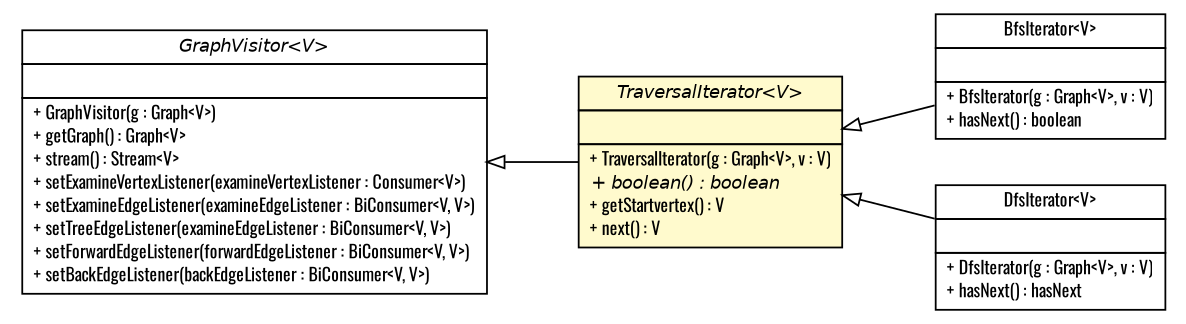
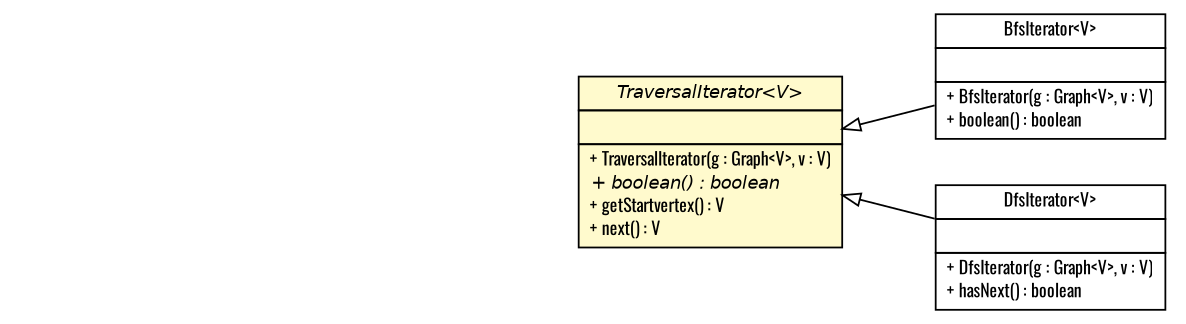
(1015, 121) -> (1015, 121)
(254, 162) -> none
(1015, 292) -> (1015, 292)
